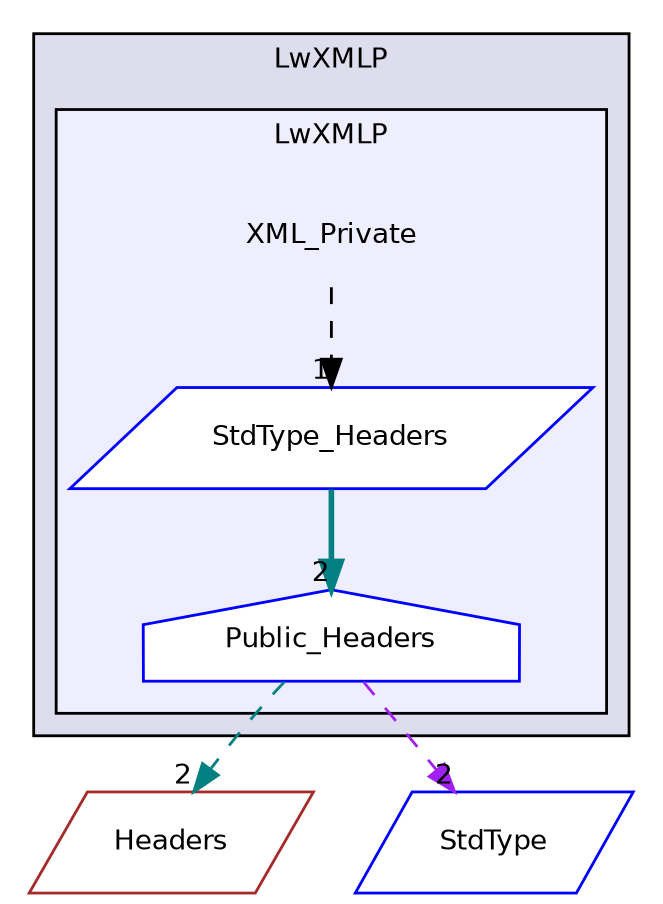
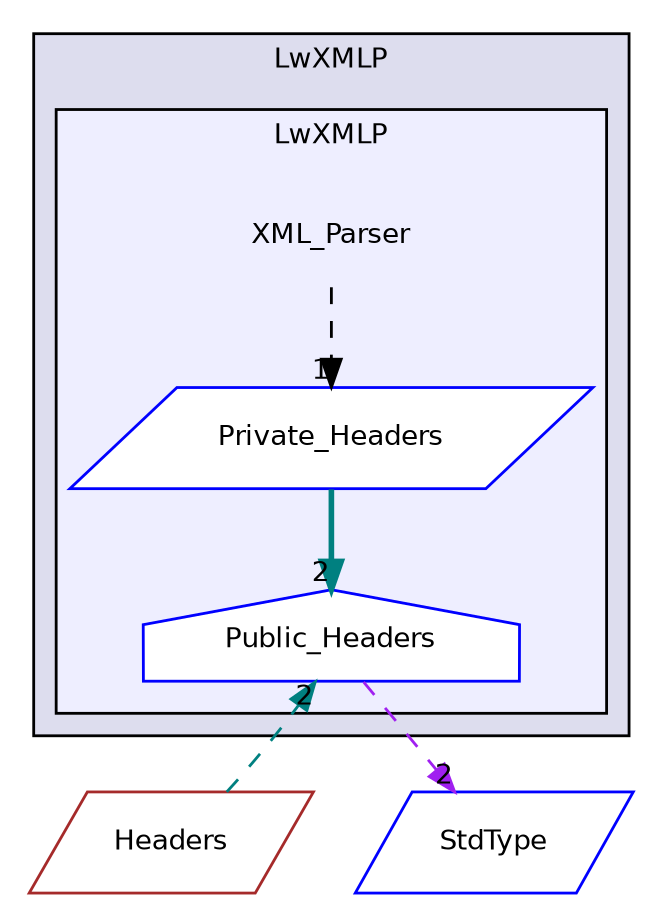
(331, 236) -> (331, 236)
(331, 438) -> (331, 438)
(247, 724) -> (260, 754)
